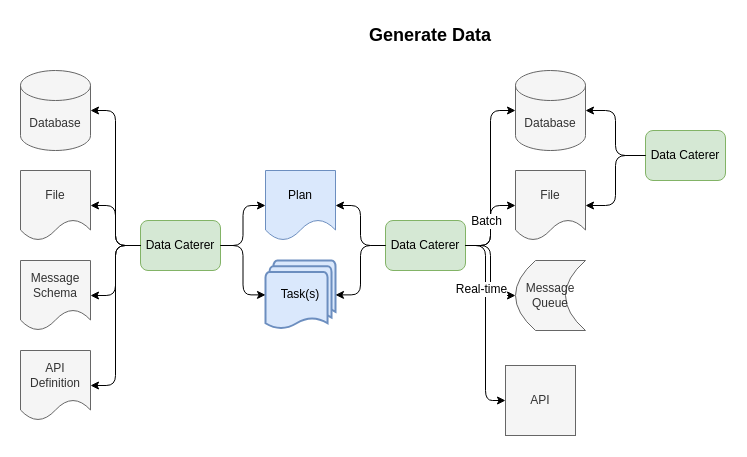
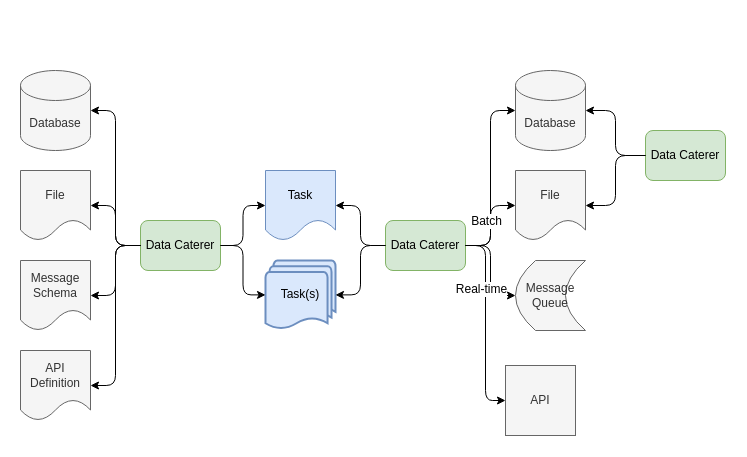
(431, 36) -> none
(301, 196) -> (301, 196)
